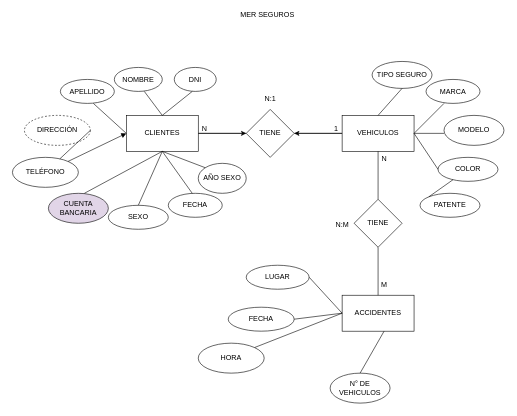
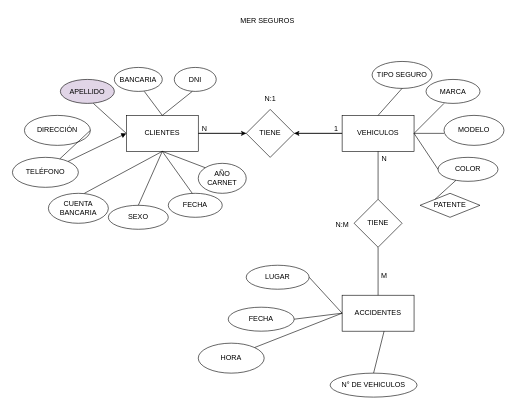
(267, 15) -> (267, 21)
(138, 80) -> (138, 80)
(87, 92) -> (87, 92)
(57, 131) -> (57, 131)
(222, 179) -> (222, 179)
(450, 206) -> (450, 206)
(78, 209) -> (78, 209)
(384, 285) -> (384, 276)
(360, 389) -> (374, 386)
